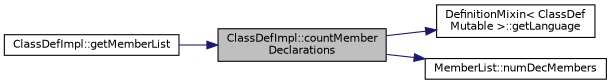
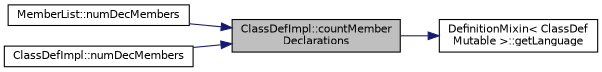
(92, 45) -> (99, 56)
(400, 56) -> (205, 25)
